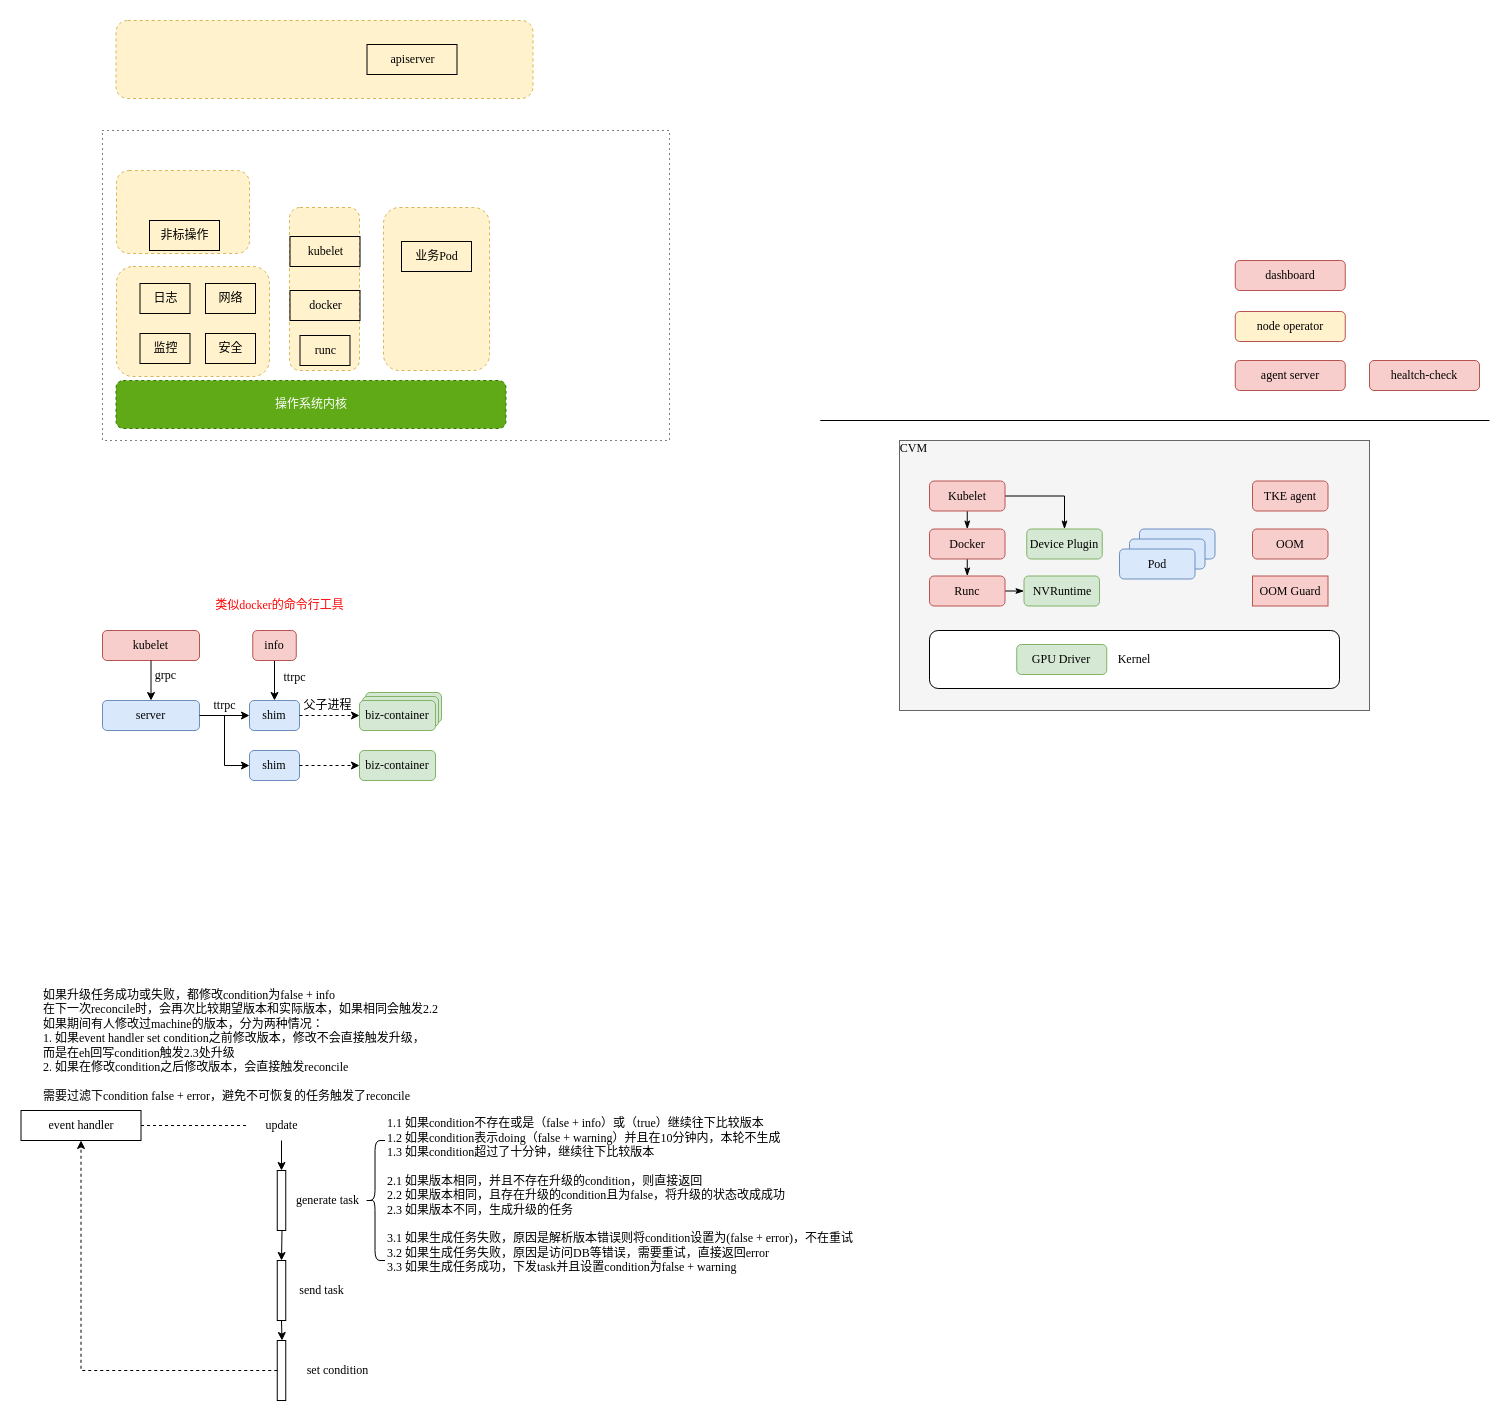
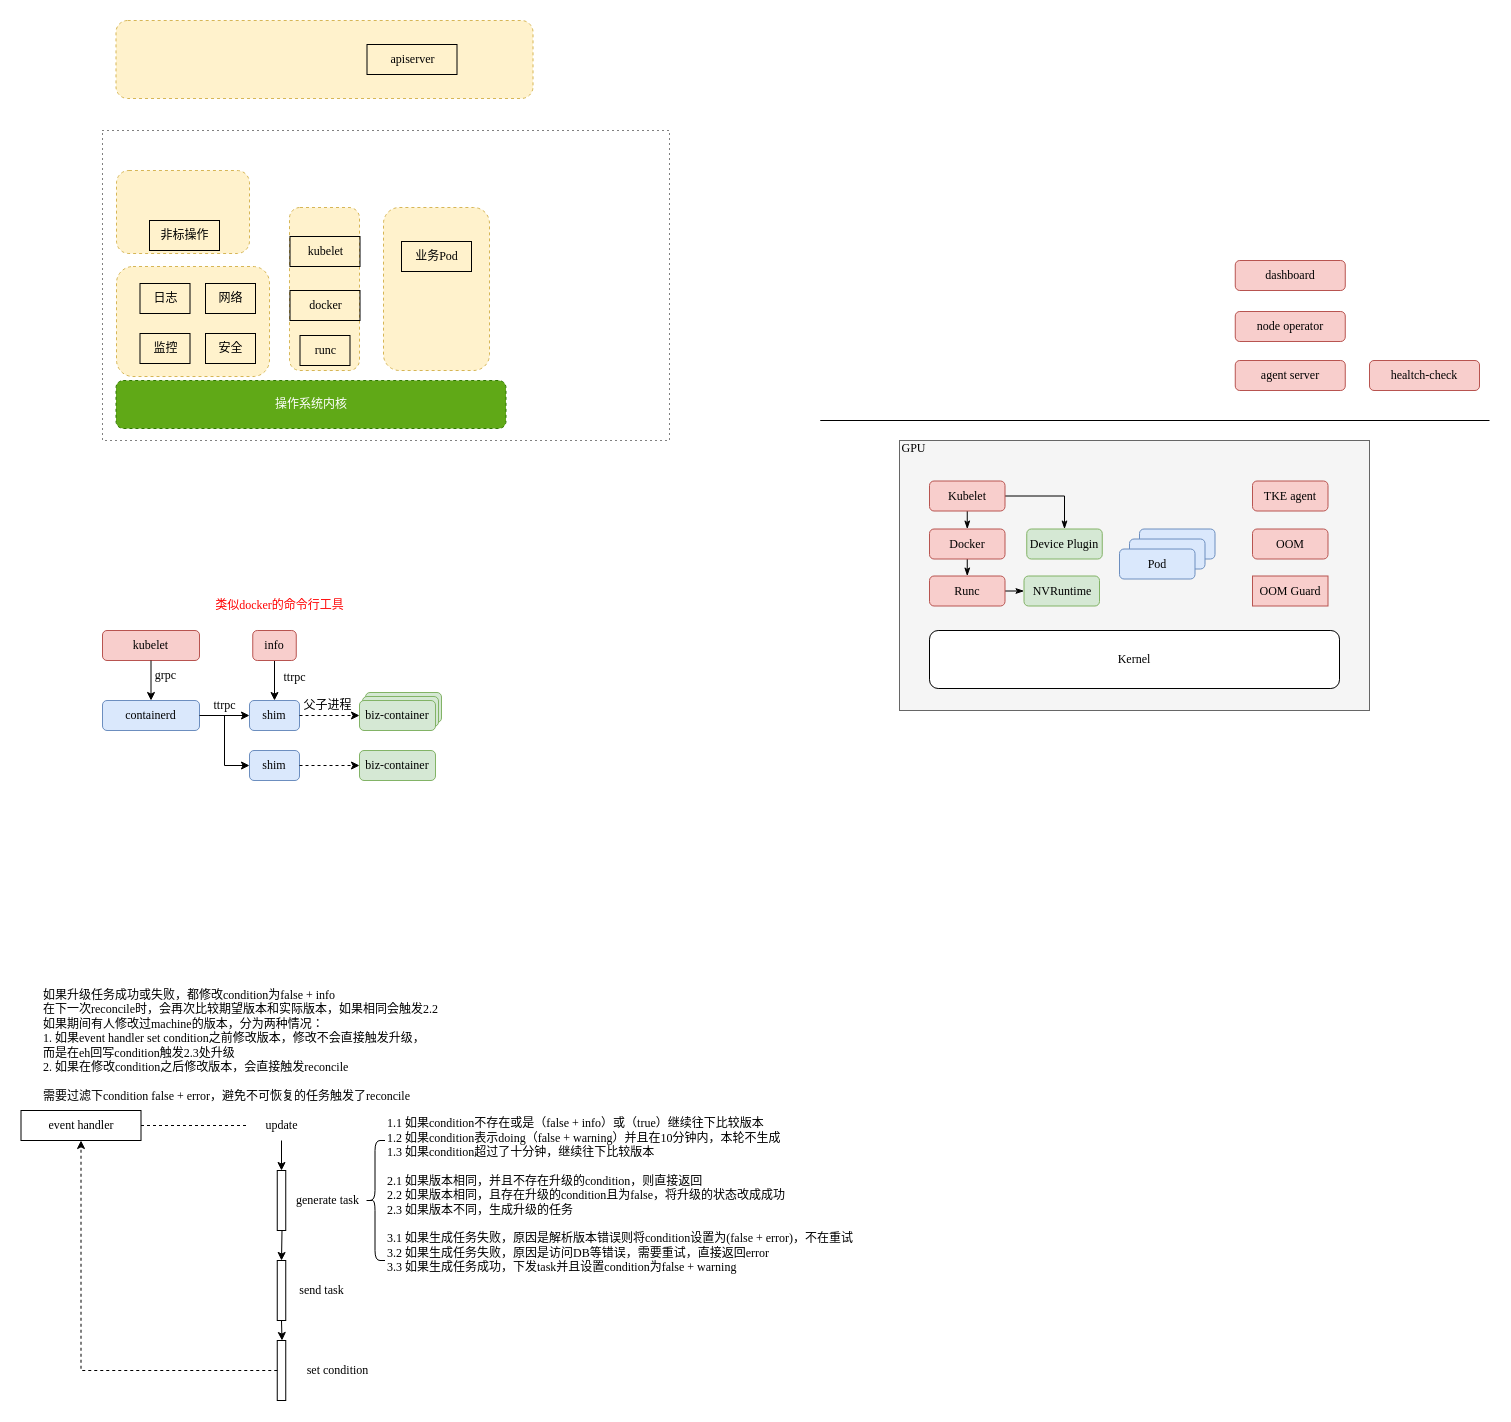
(1290, 327) -> (1290, 327)
(914, 449) -> (914, 449)
(1062, 660) -> none
(151, 716) -> (151, 716)
